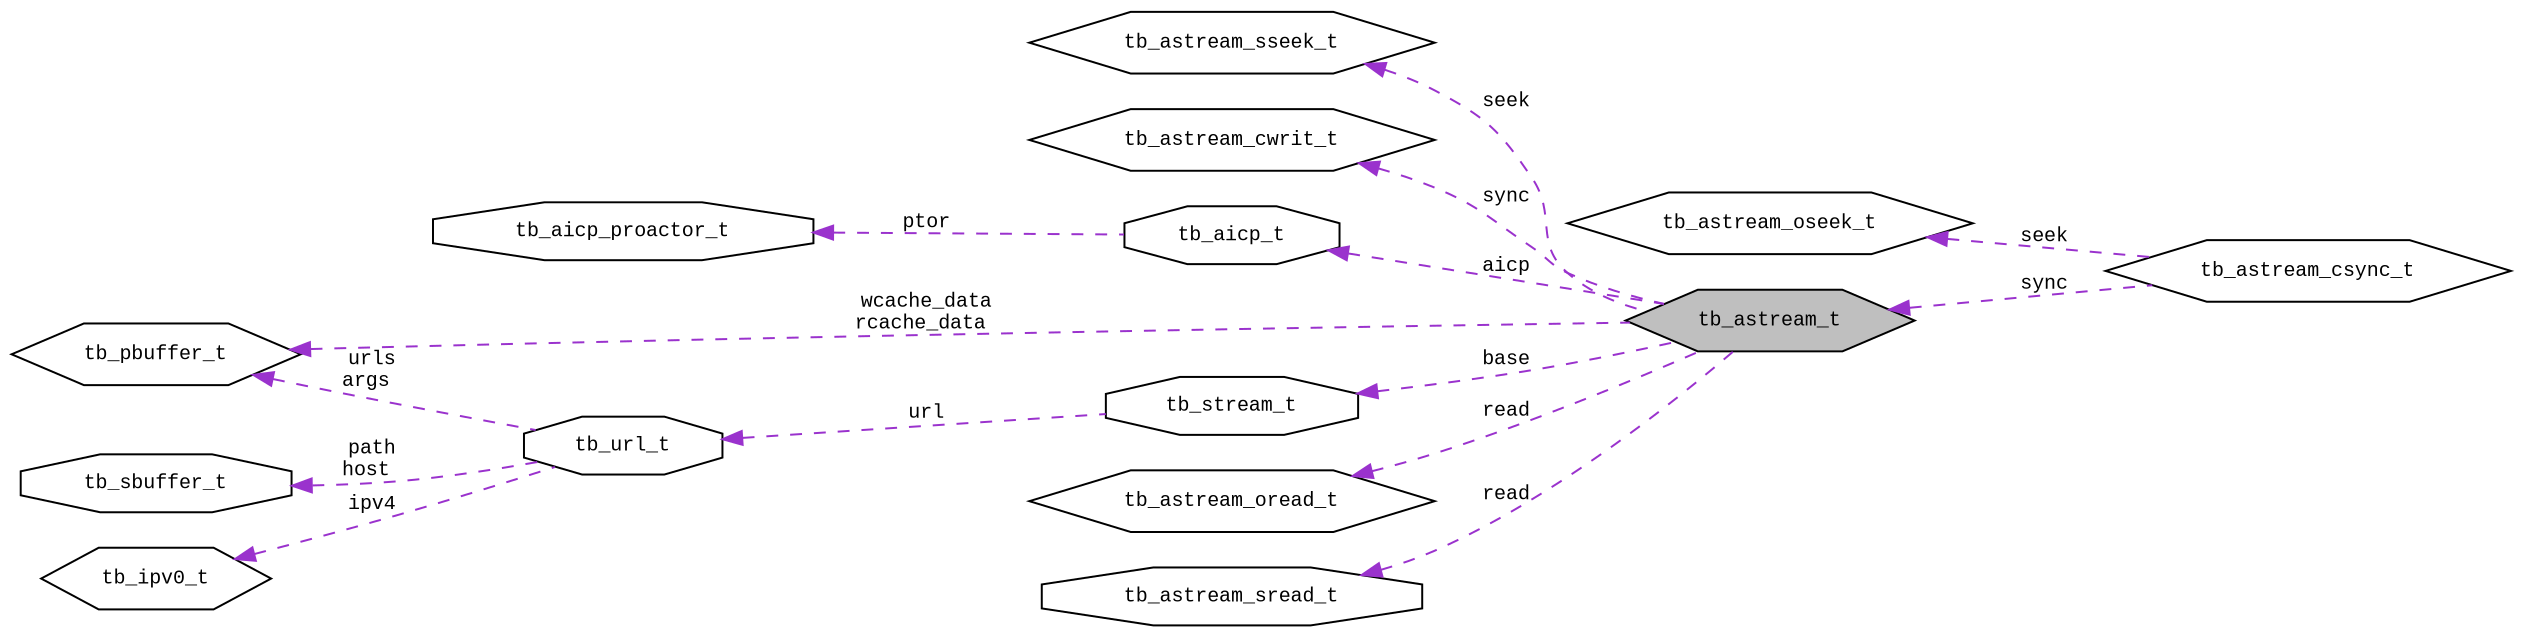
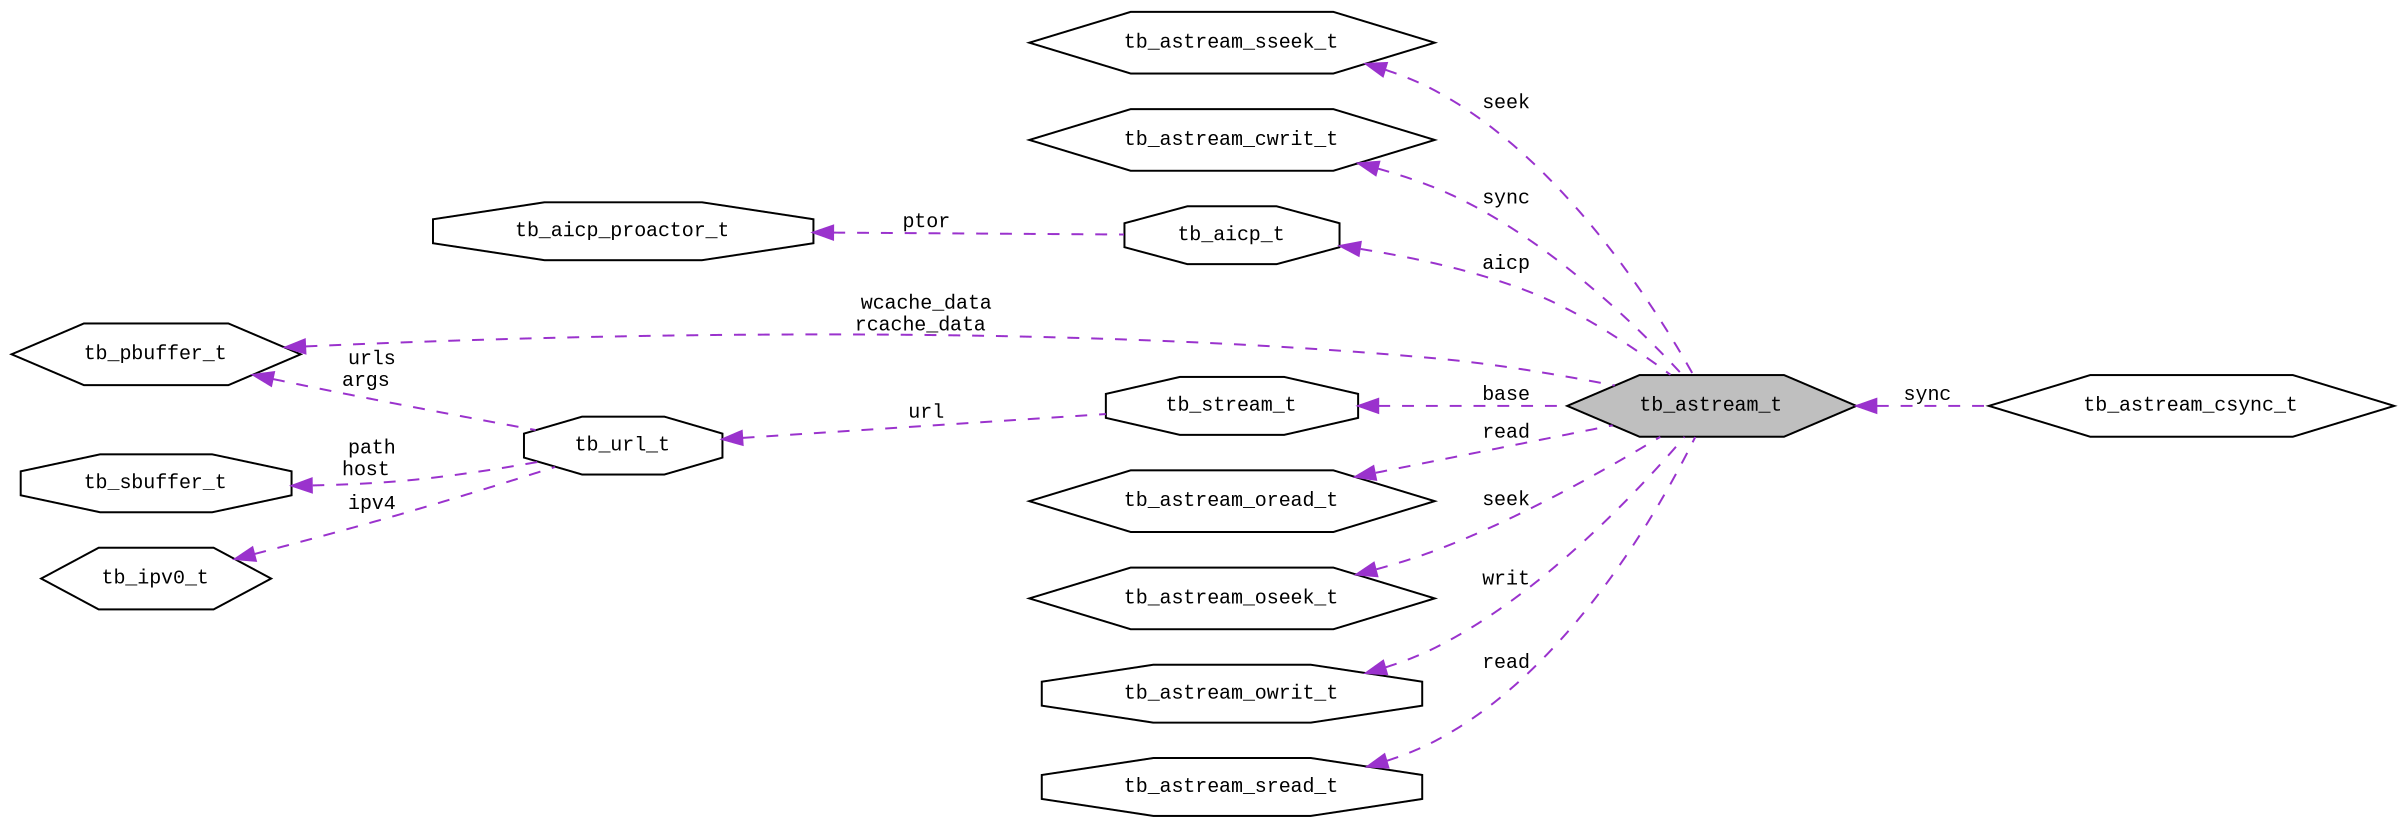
(2049, 248) -> (1522, 512)
none -> (1232, 694)
